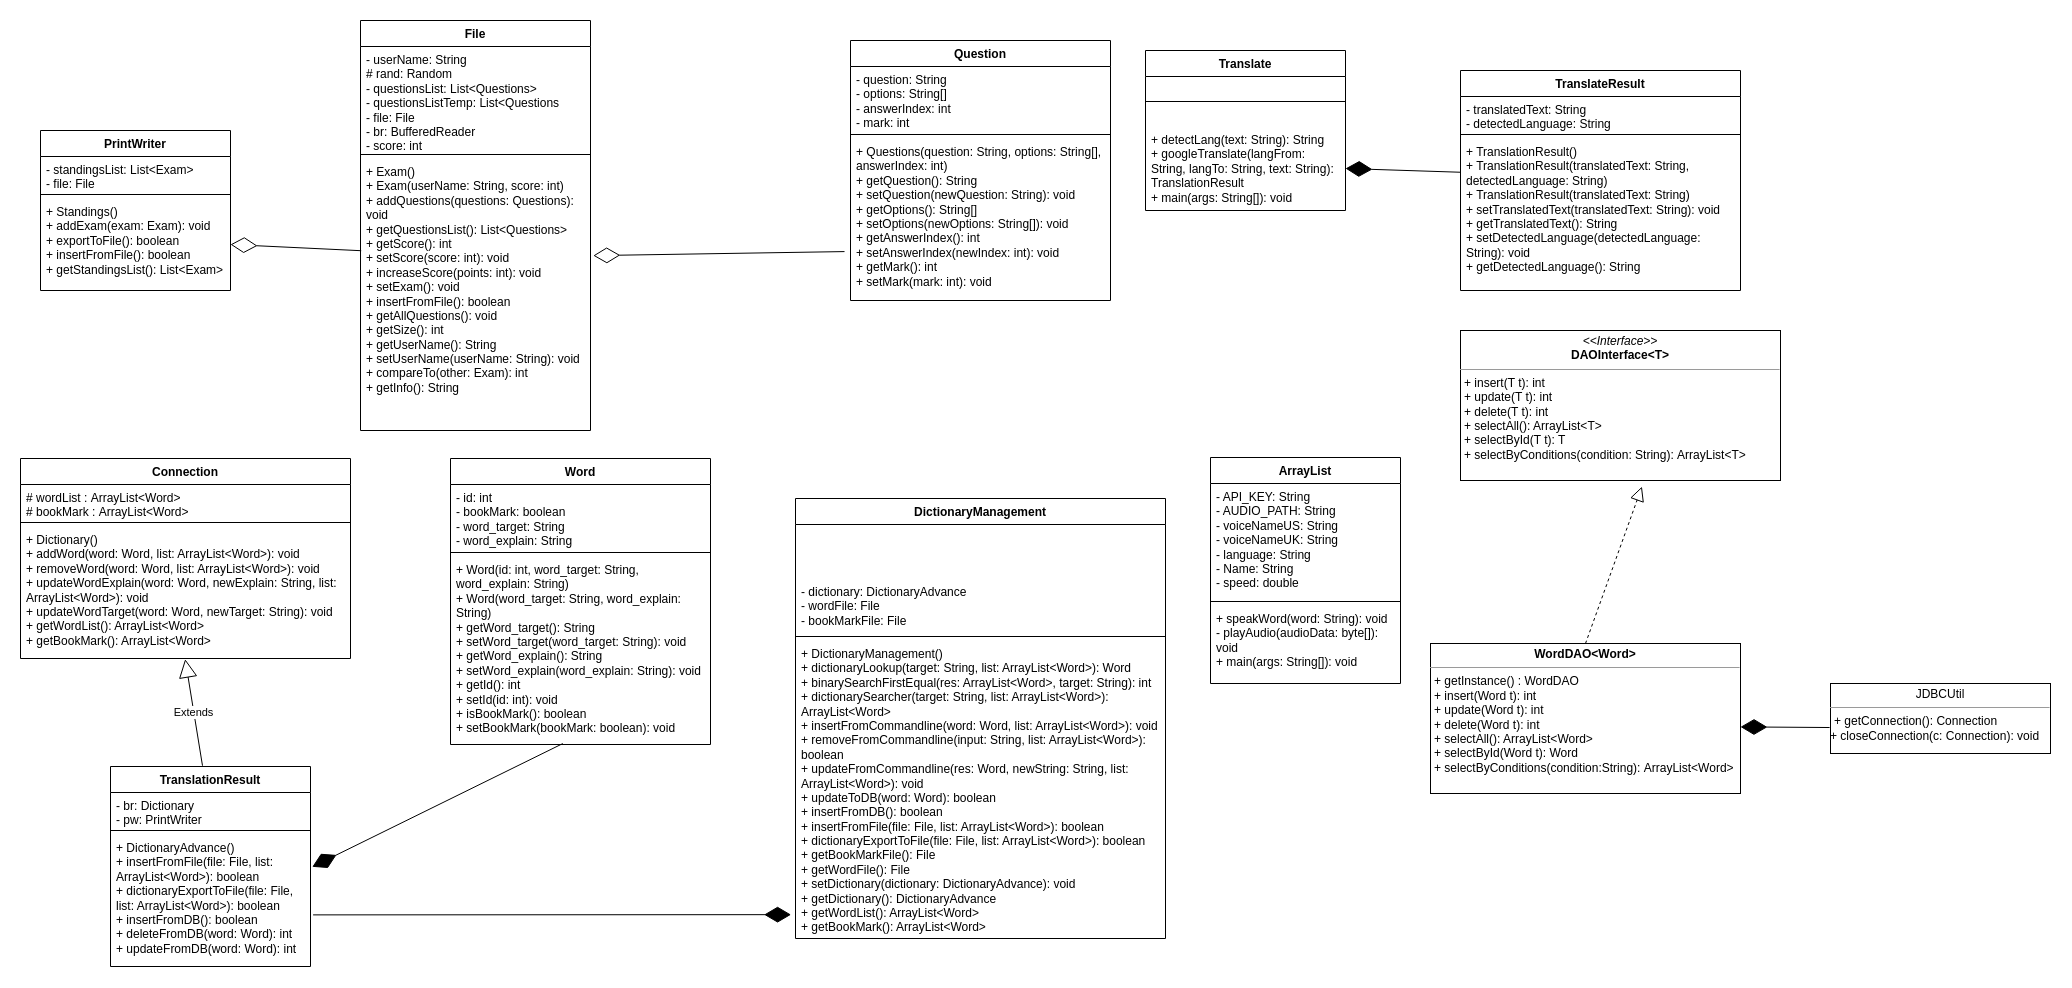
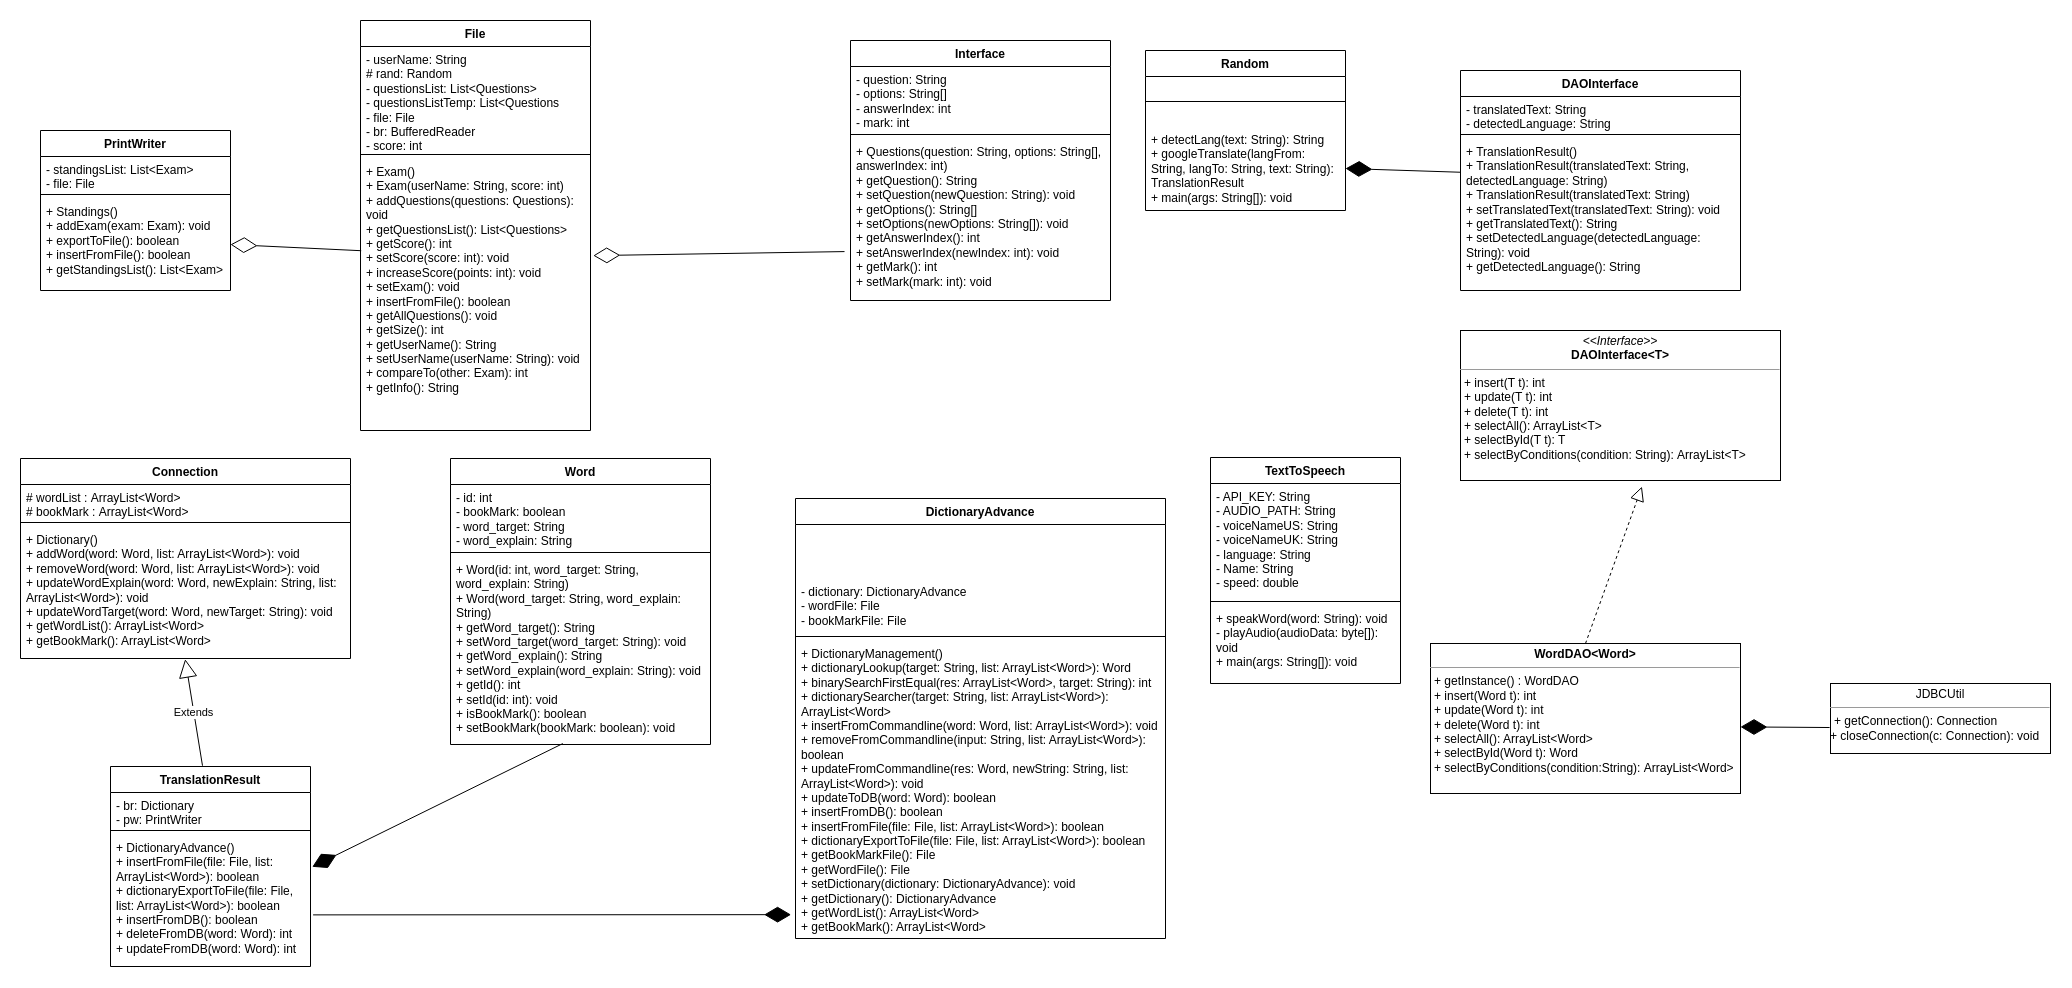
(981, 55) -> (981, 55)
(1246, 65) -> (1246, 65)
(1601, 85) -> (1601, 85)
(1306, 472) -> (1306, 472)
(981, 513) -> (981, 513)
